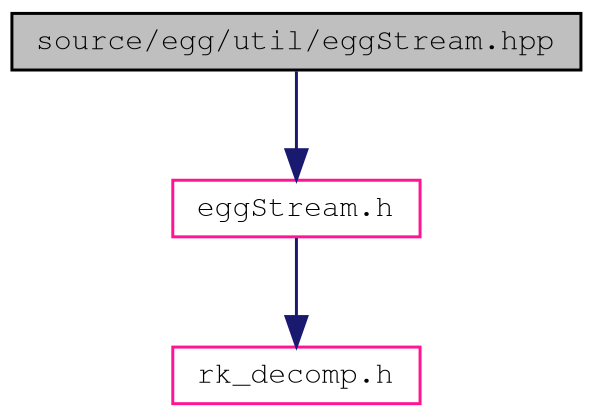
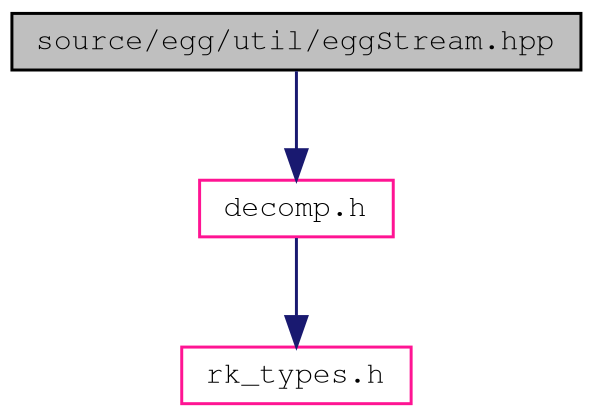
(296, 209) -> (296, 209)
(296, 375) -> (296, 375)
